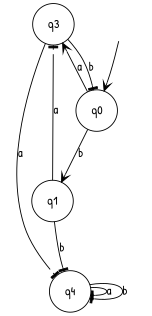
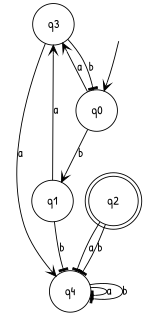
(53, 117) -> (53, 117)
(18, 159) -> (18, 159)
none -> (113, 201)
